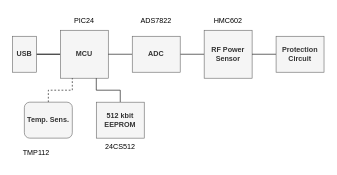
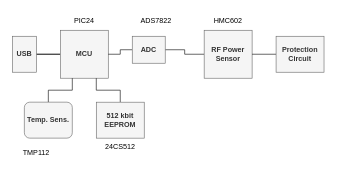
(156, 54) -> (149, 50)
(60, 90) -> (60, 90)
